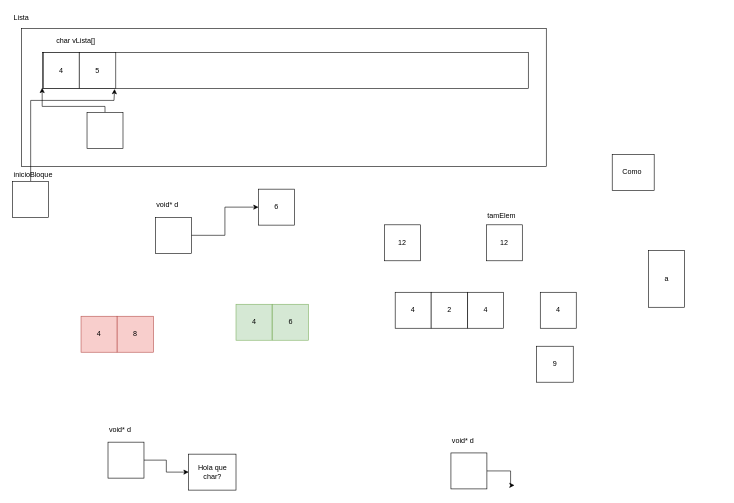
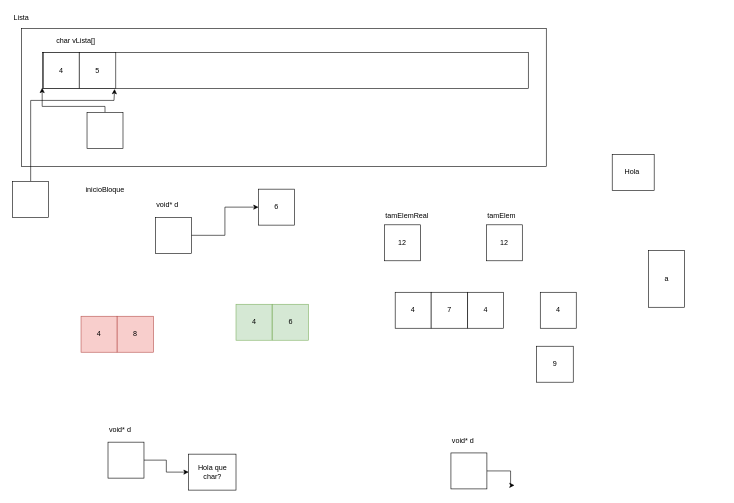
(633, 173) -> (633, 173)
(36, 176) -> (108, 191)
none -> (411, 216)
(449, 311) -> (449, 311)
